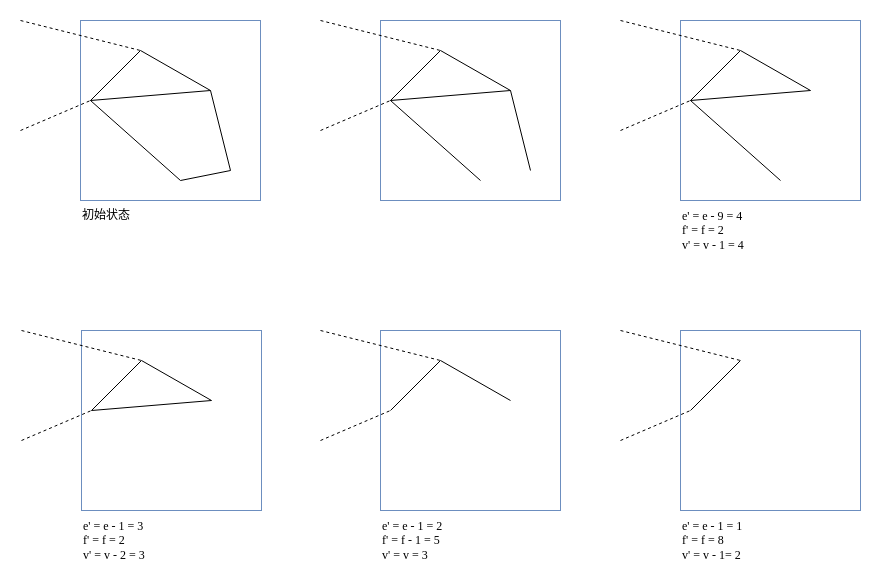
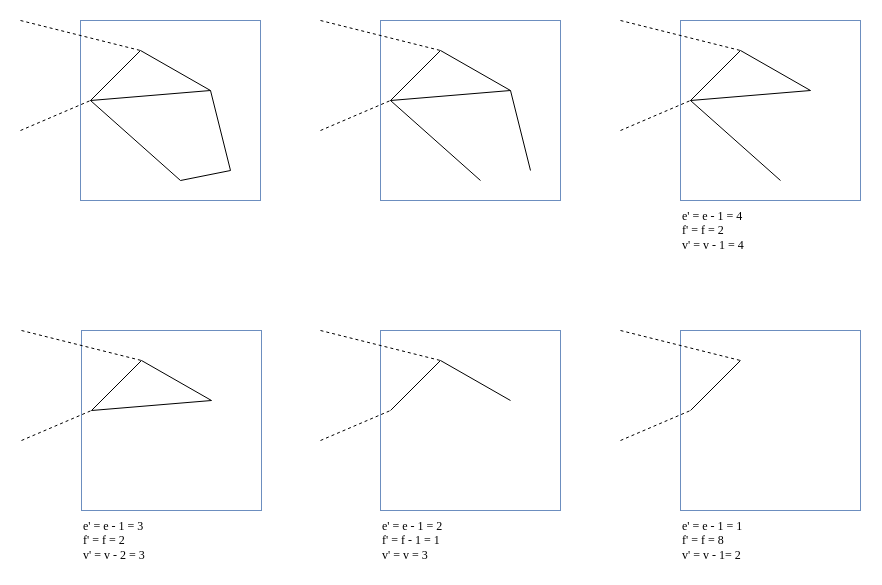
(110, 217) -> none
(719, 231) -> (719, 231)
(419, 541) -> (419, 541)
